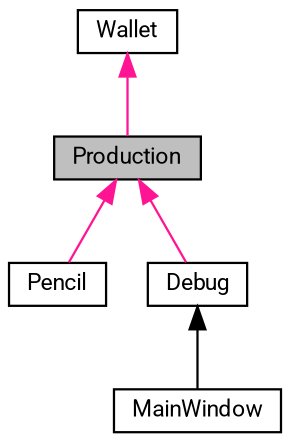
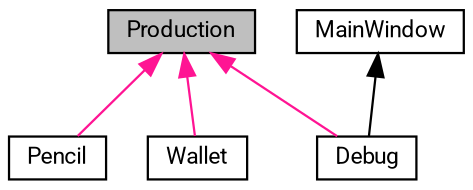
(128, 107) -> (191, 106)
(197, 359) -> (372, 106)
